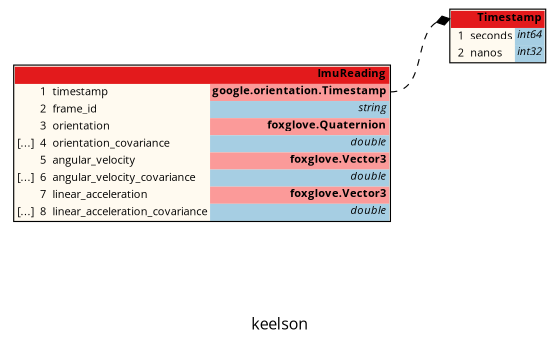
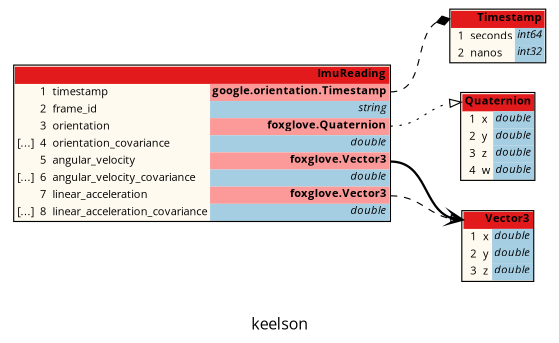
none -> (498, 136)
none -> (498, 246)
